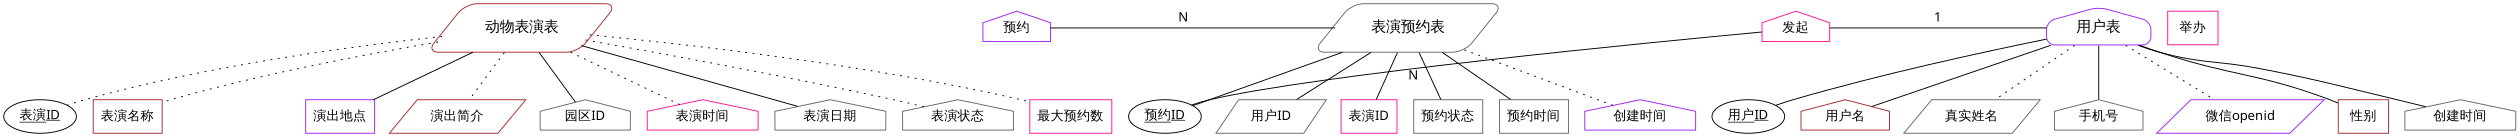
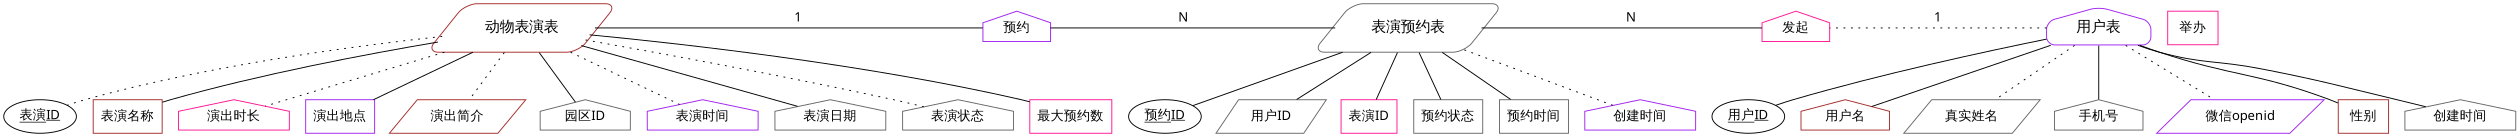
none -> (789, 28)
(1938, 28) -> (1938, 28)
(811, 61) -> (811, 61)
(1476, 61) -> (1622, 28)
(299, 68) -> (299, 68)
none -> (234, 116)
(703, 116) -> (703, 116)
